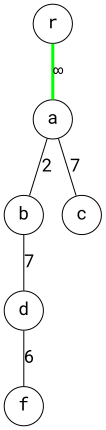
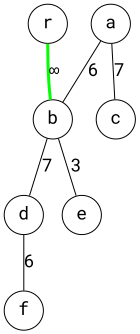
(53, 72) -> (48, 72)
(47, 167) -> (93, 72)
none -> (82, 215)
